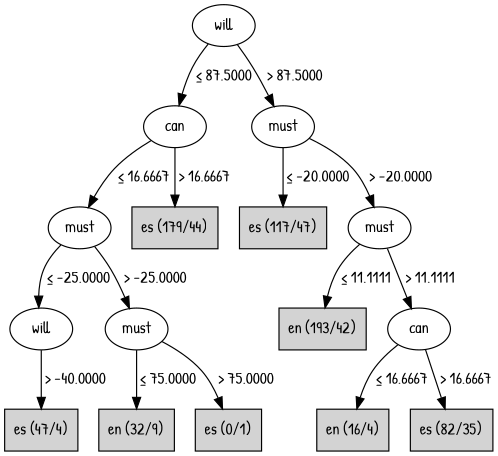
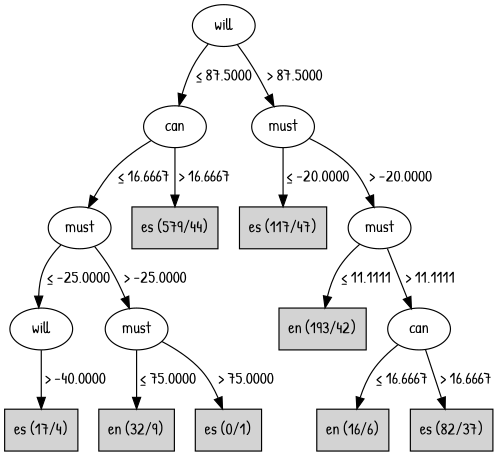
(175, 228) -> (175, 228)
(41, 430) -> (41, 430)
(353, 430) -> (353, 430)
(452, 430) -> (452, 430)
